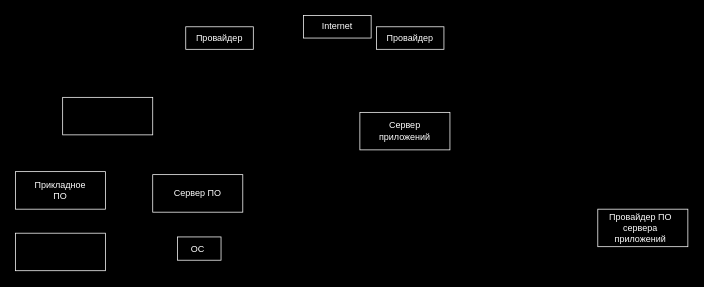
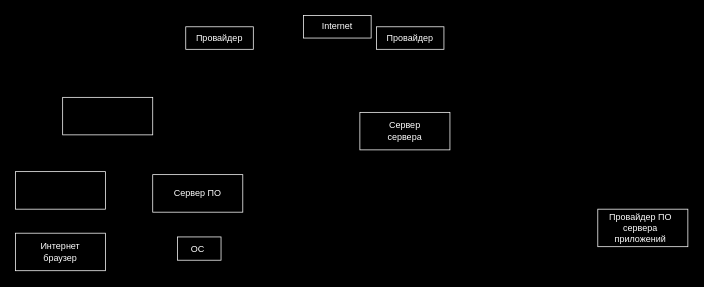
(405, 131) -> (405, 131)
(60, 190) -> none
none -> (60, 252)
